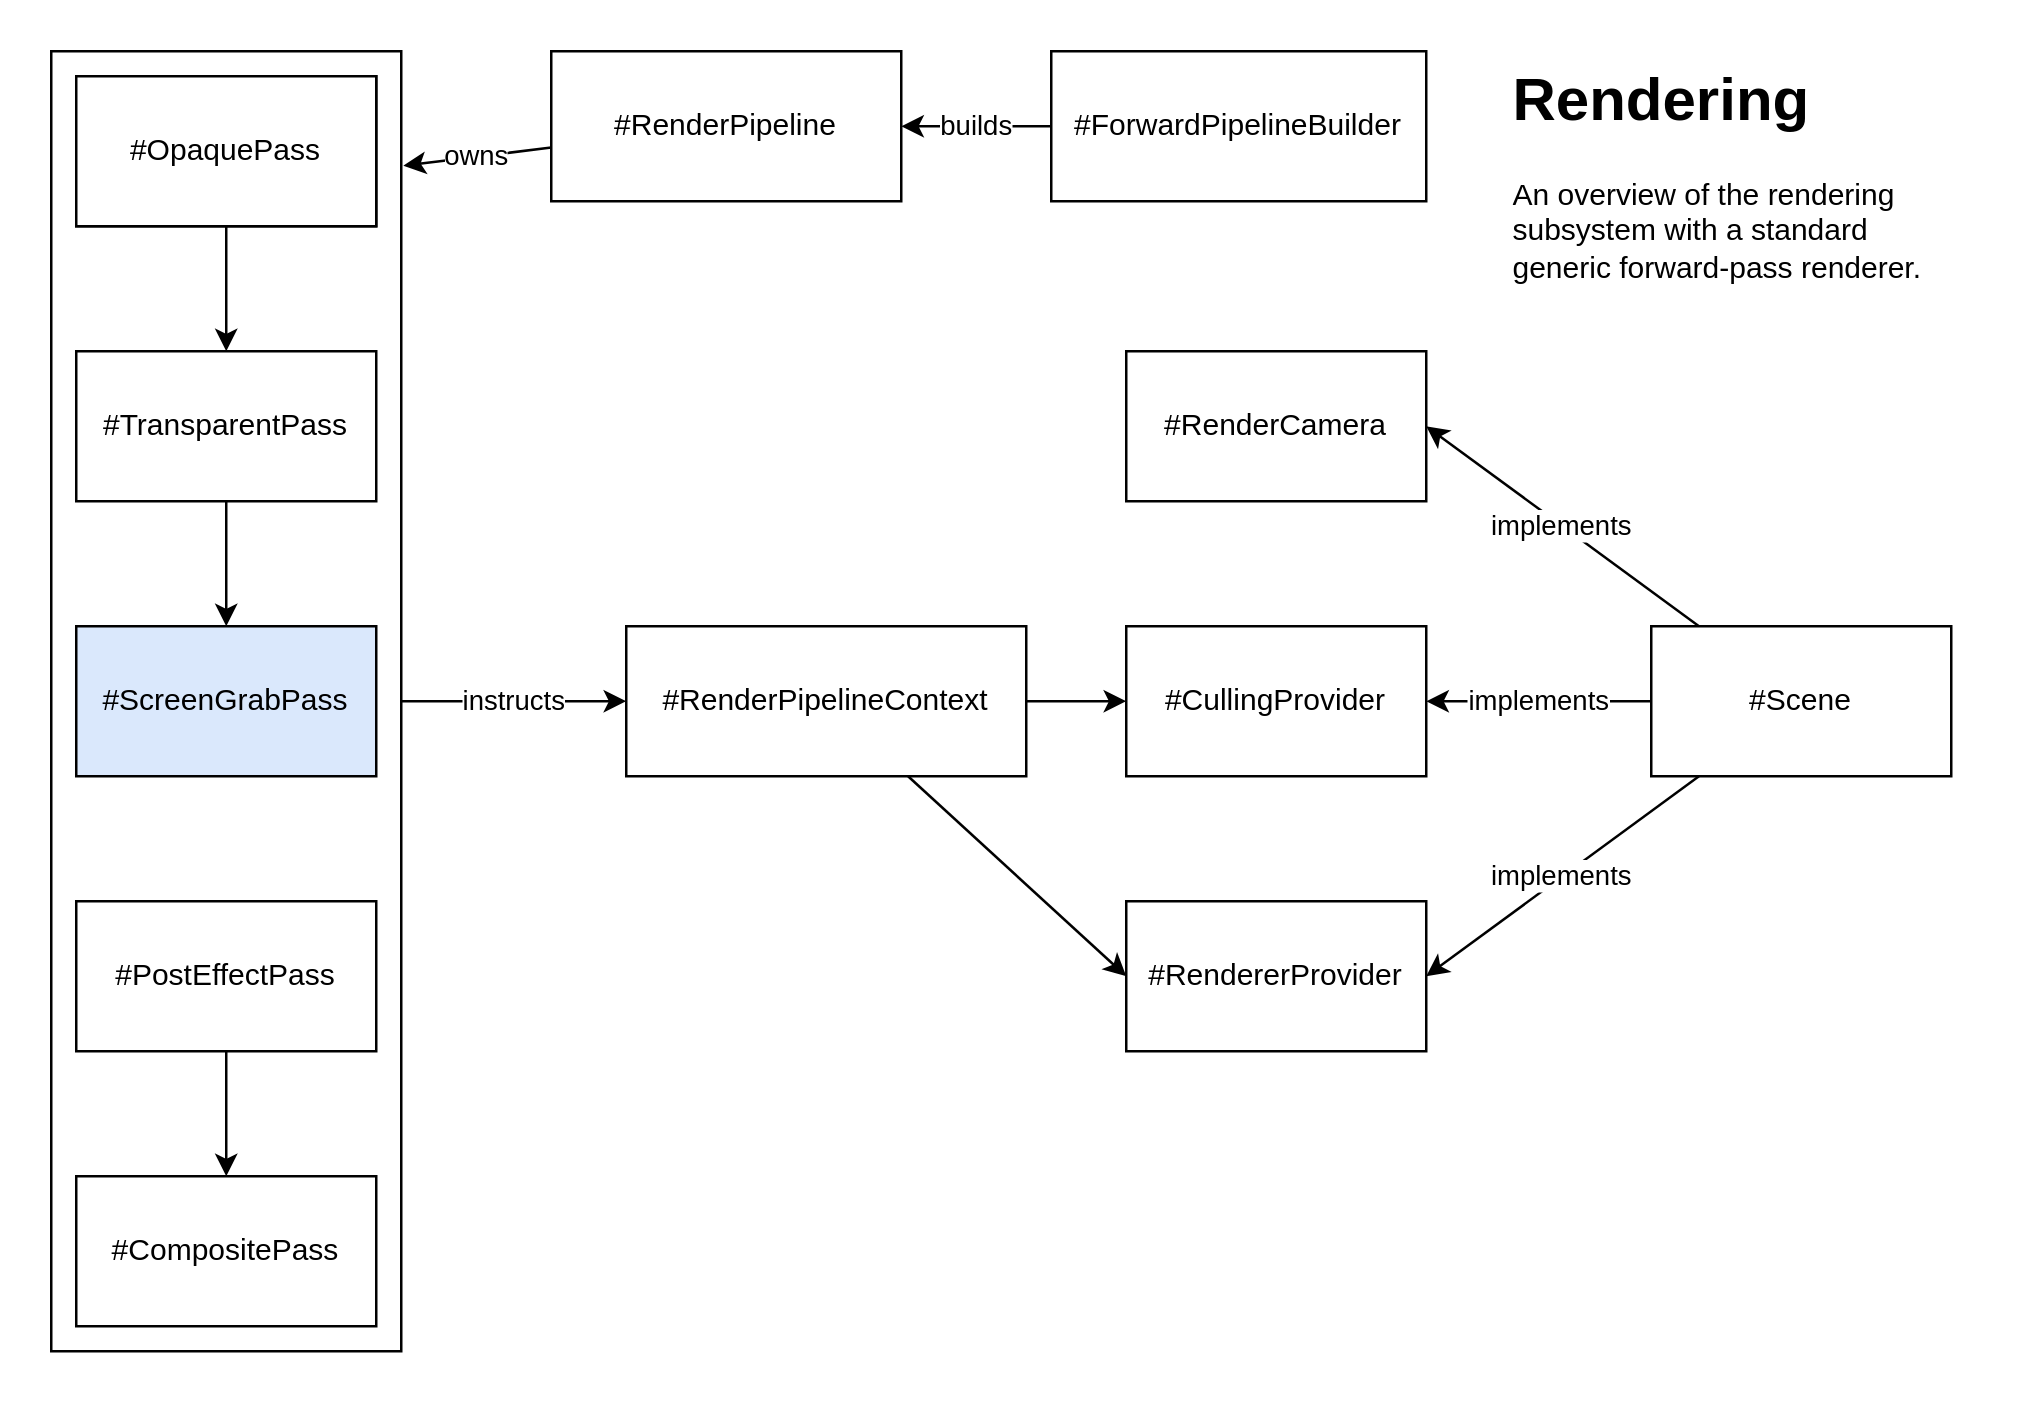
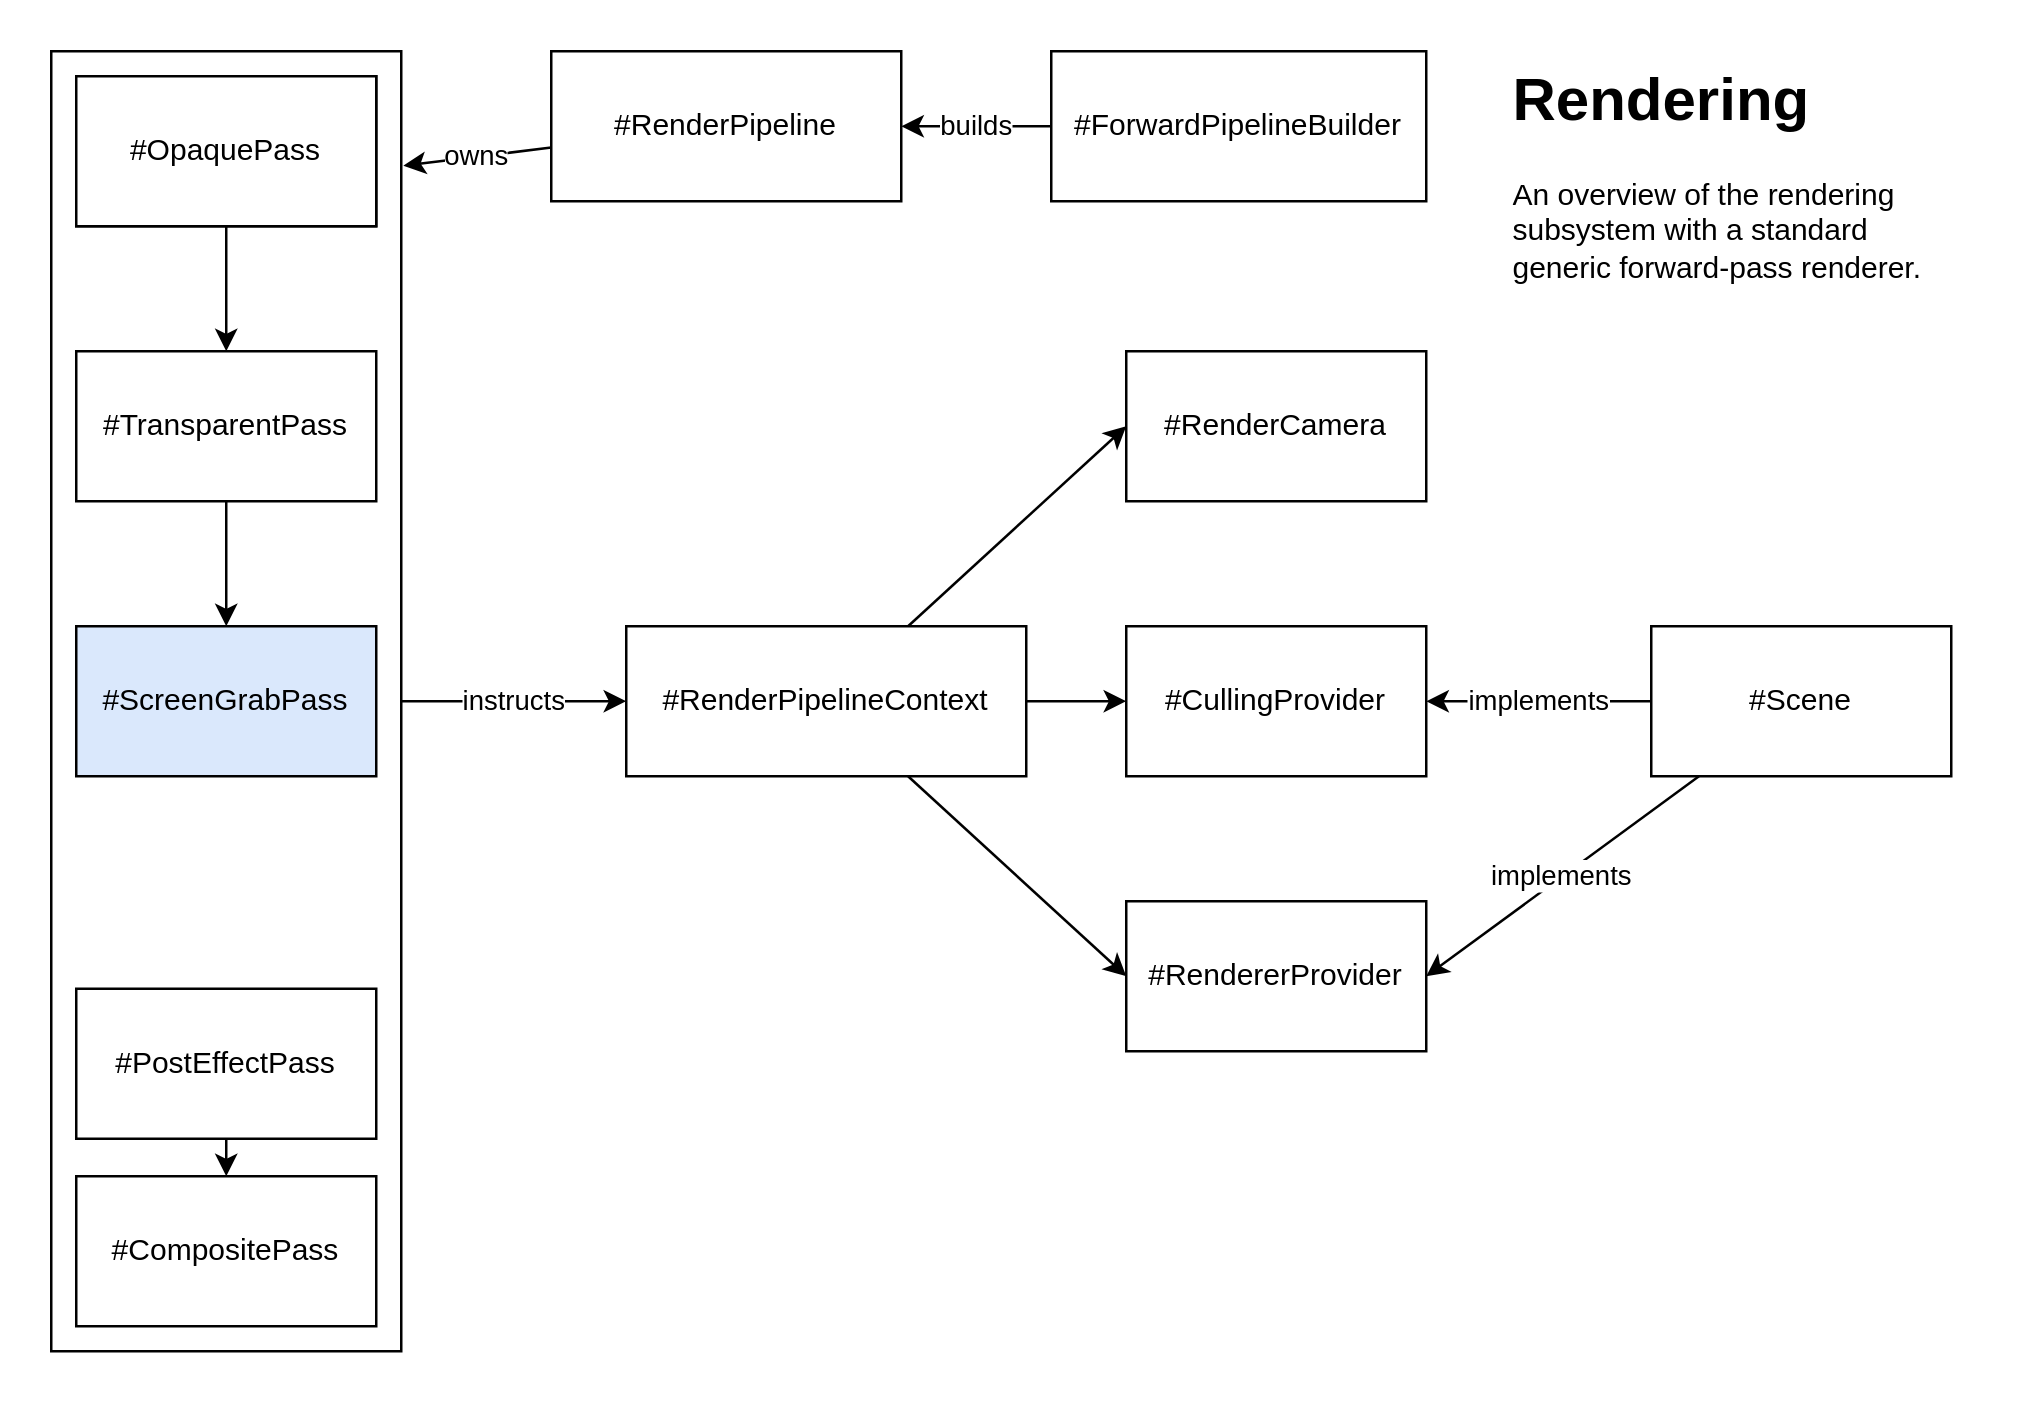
none -> (1011, 532)
(1641, 584) -> none
(226, 976) -> (226, 1064)
